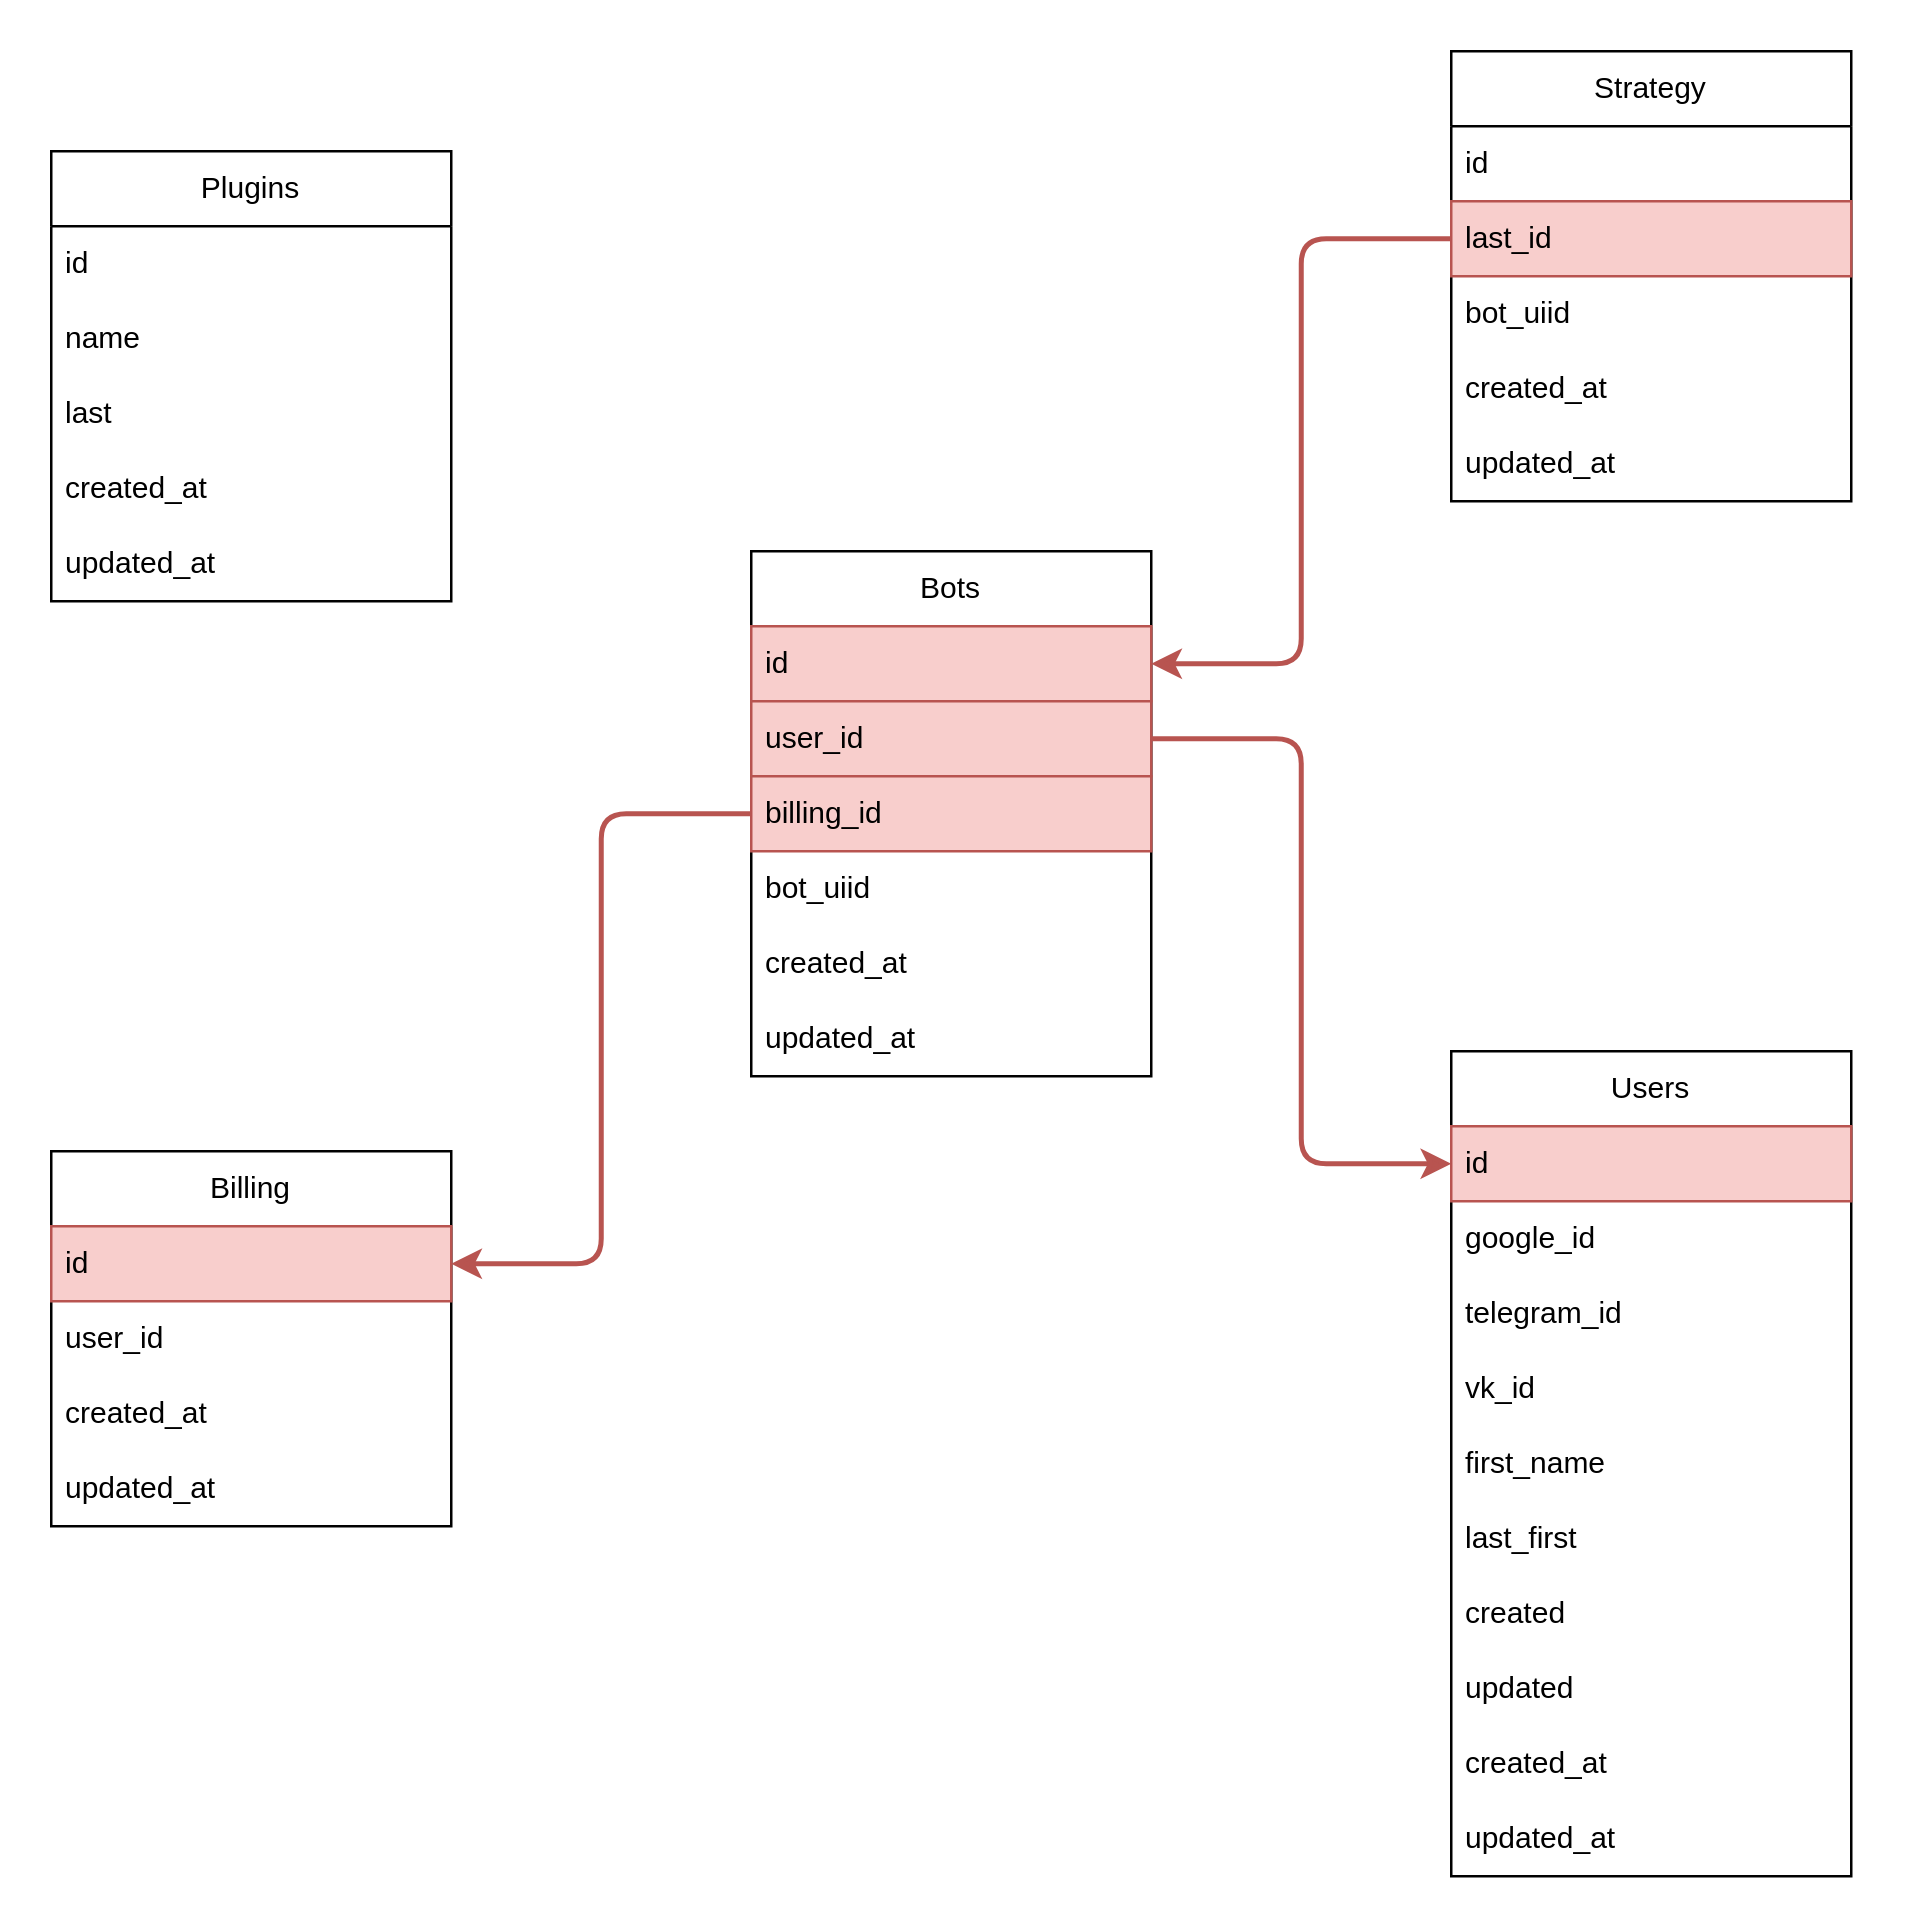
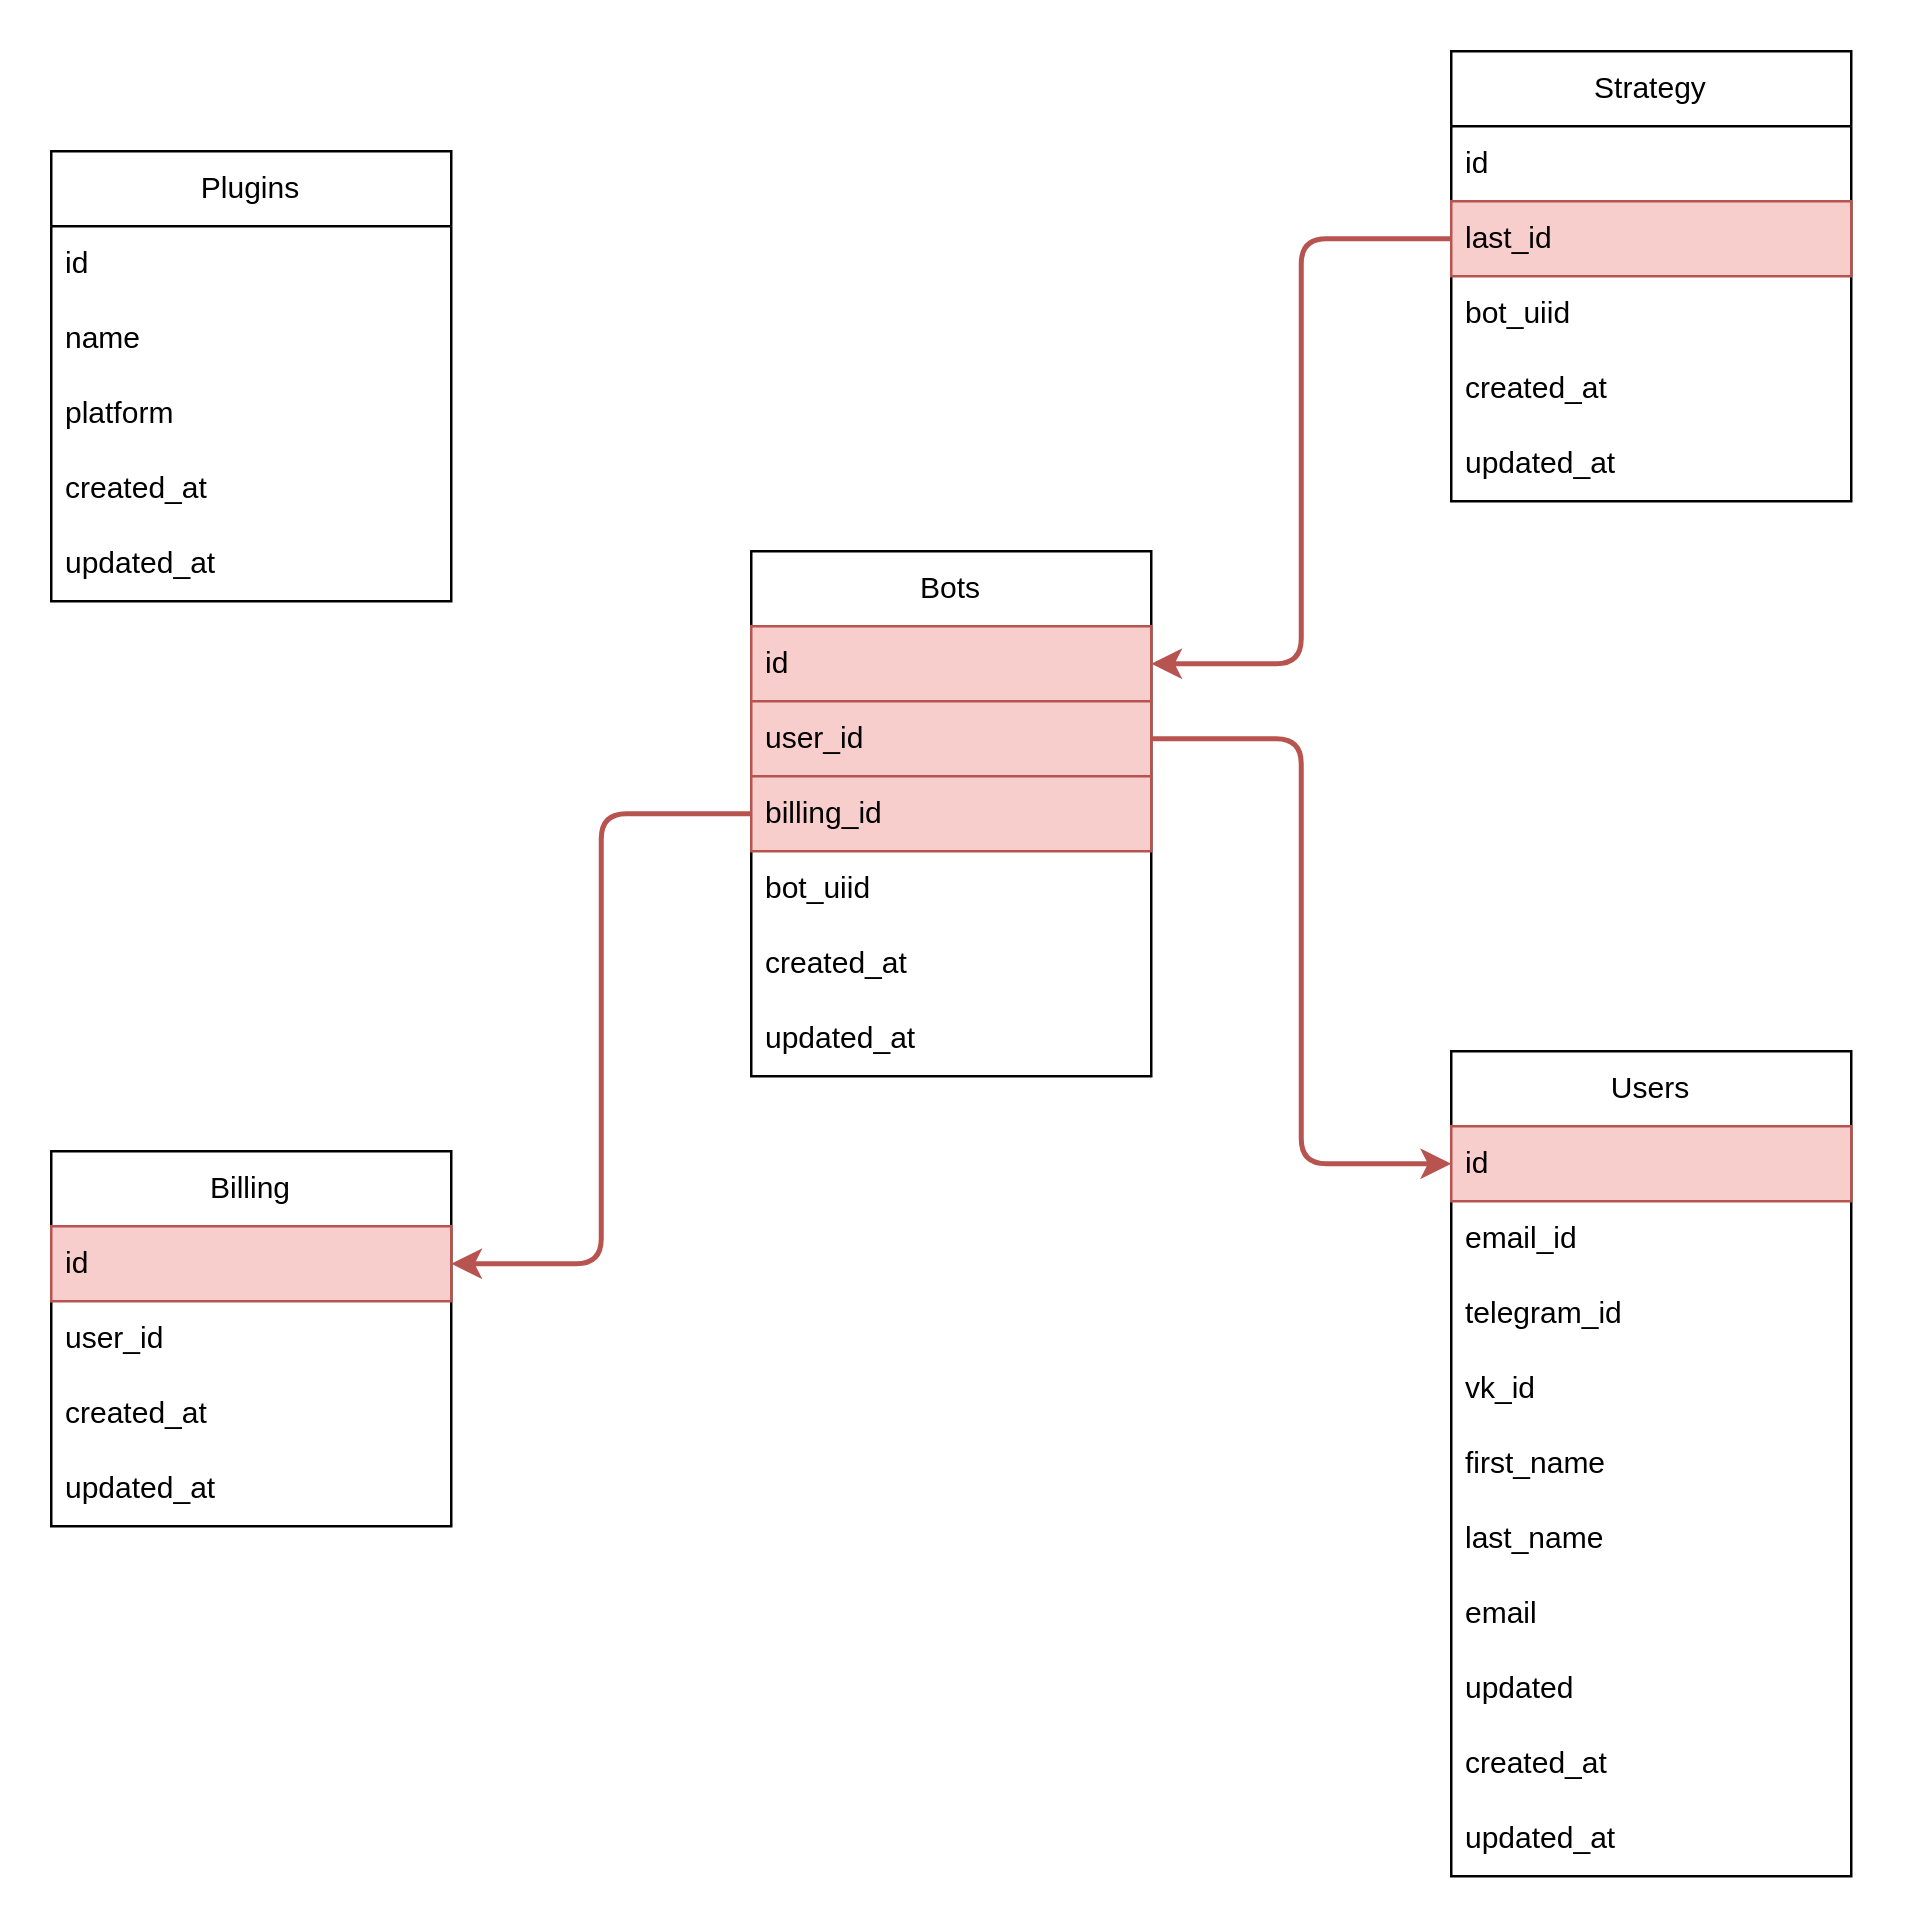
(96, 414) -> (130, 414)
(1534, 1239) -> (1522, 1239)
(1542, 1539) -> (1538, 1539)
(1525, 1614) -> (1500, 1614)
